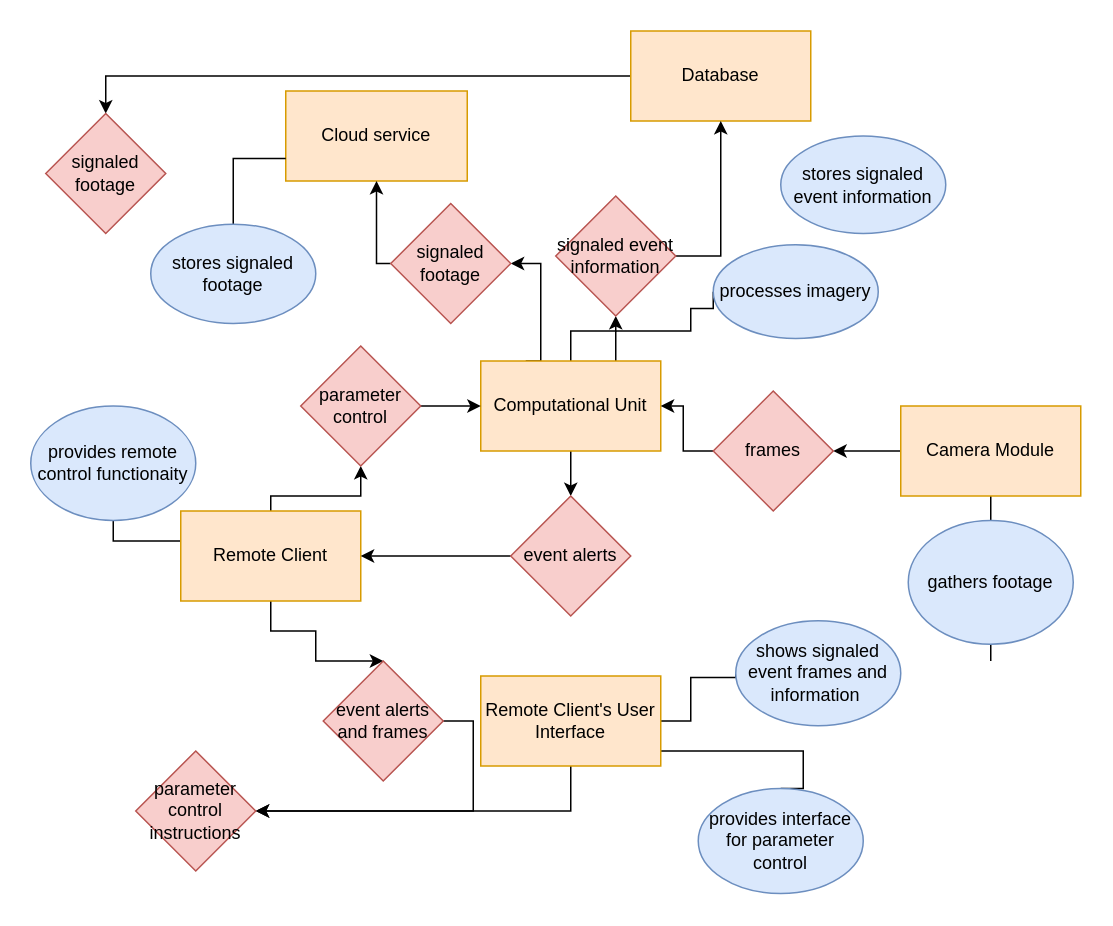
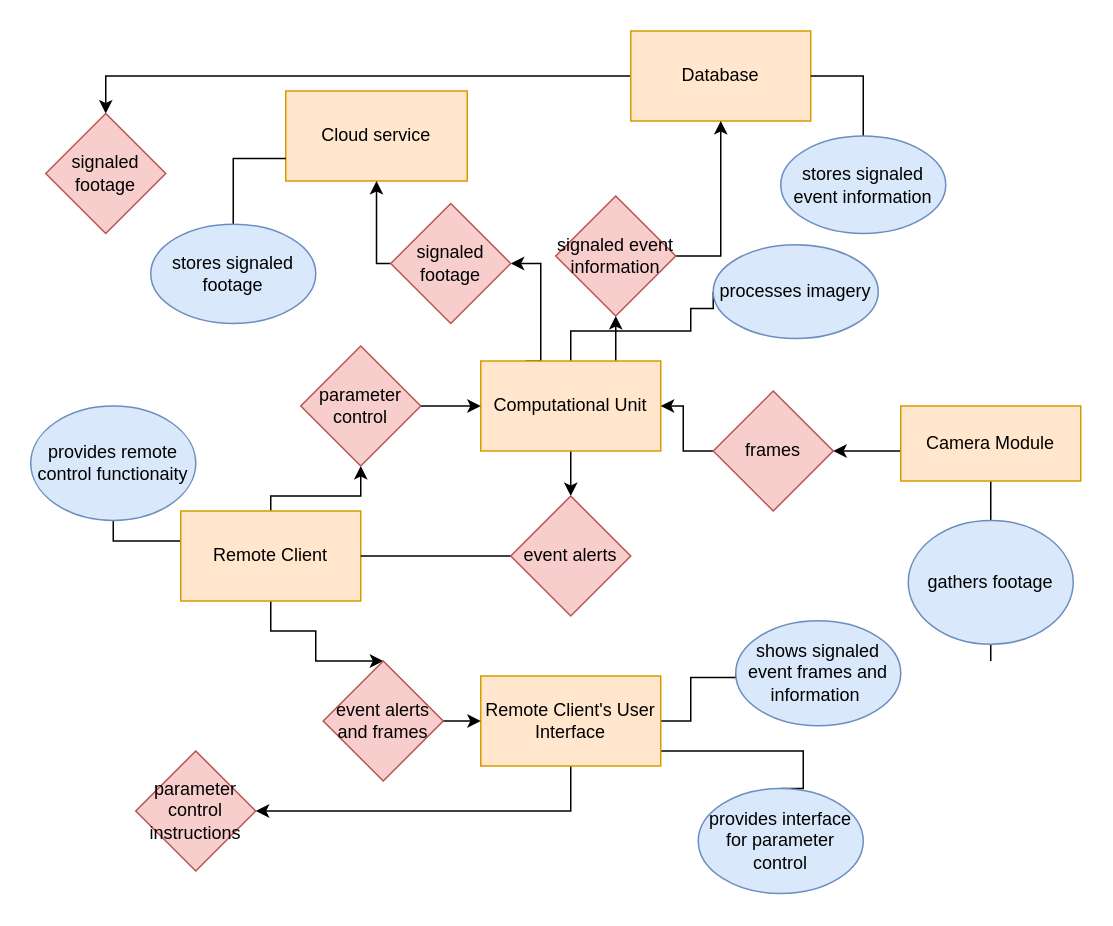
none -> (863, 80)
(991, 451) -> (991, 443)
(372, 556) -> (368, 556)
(473, 761) -> (469, 721)
